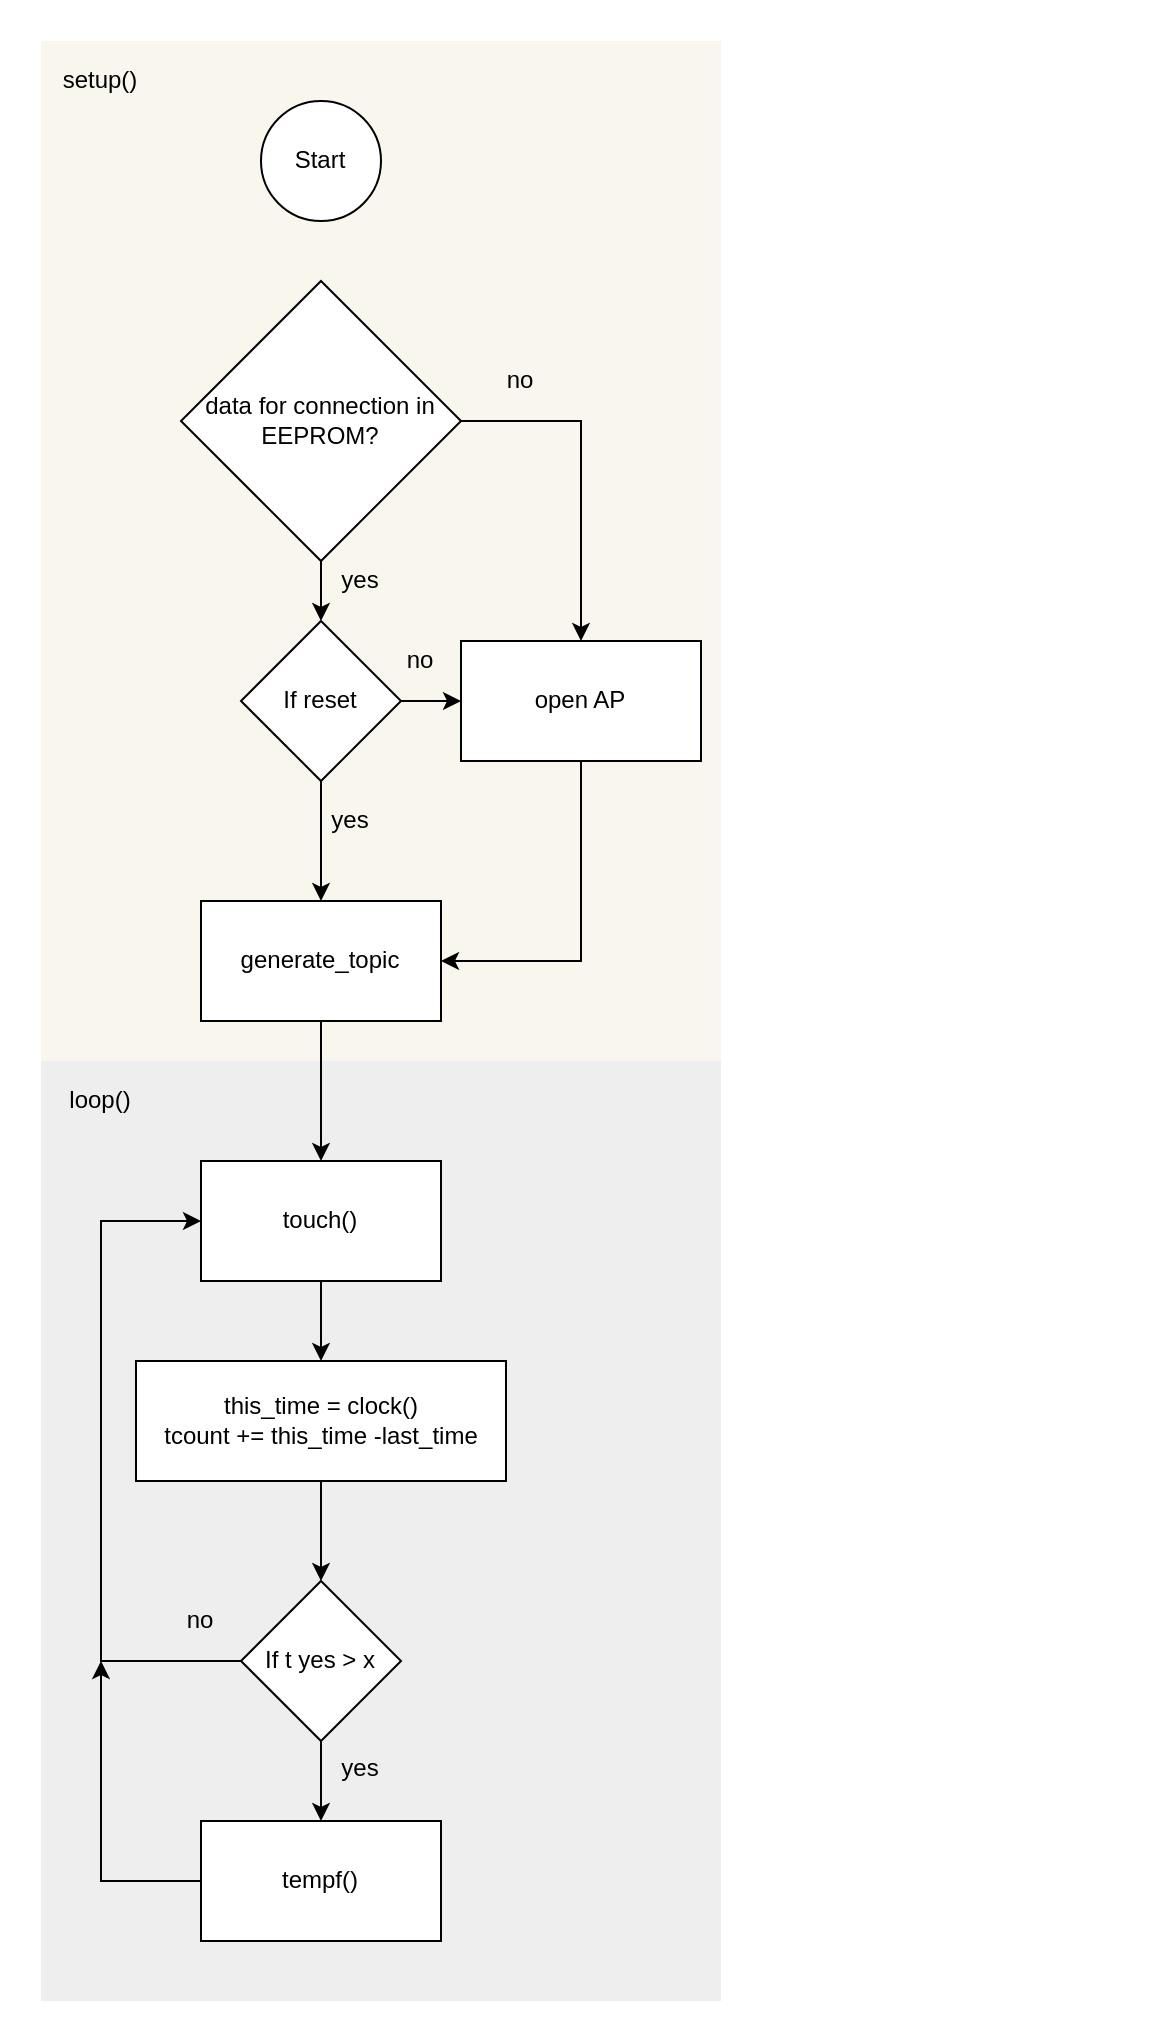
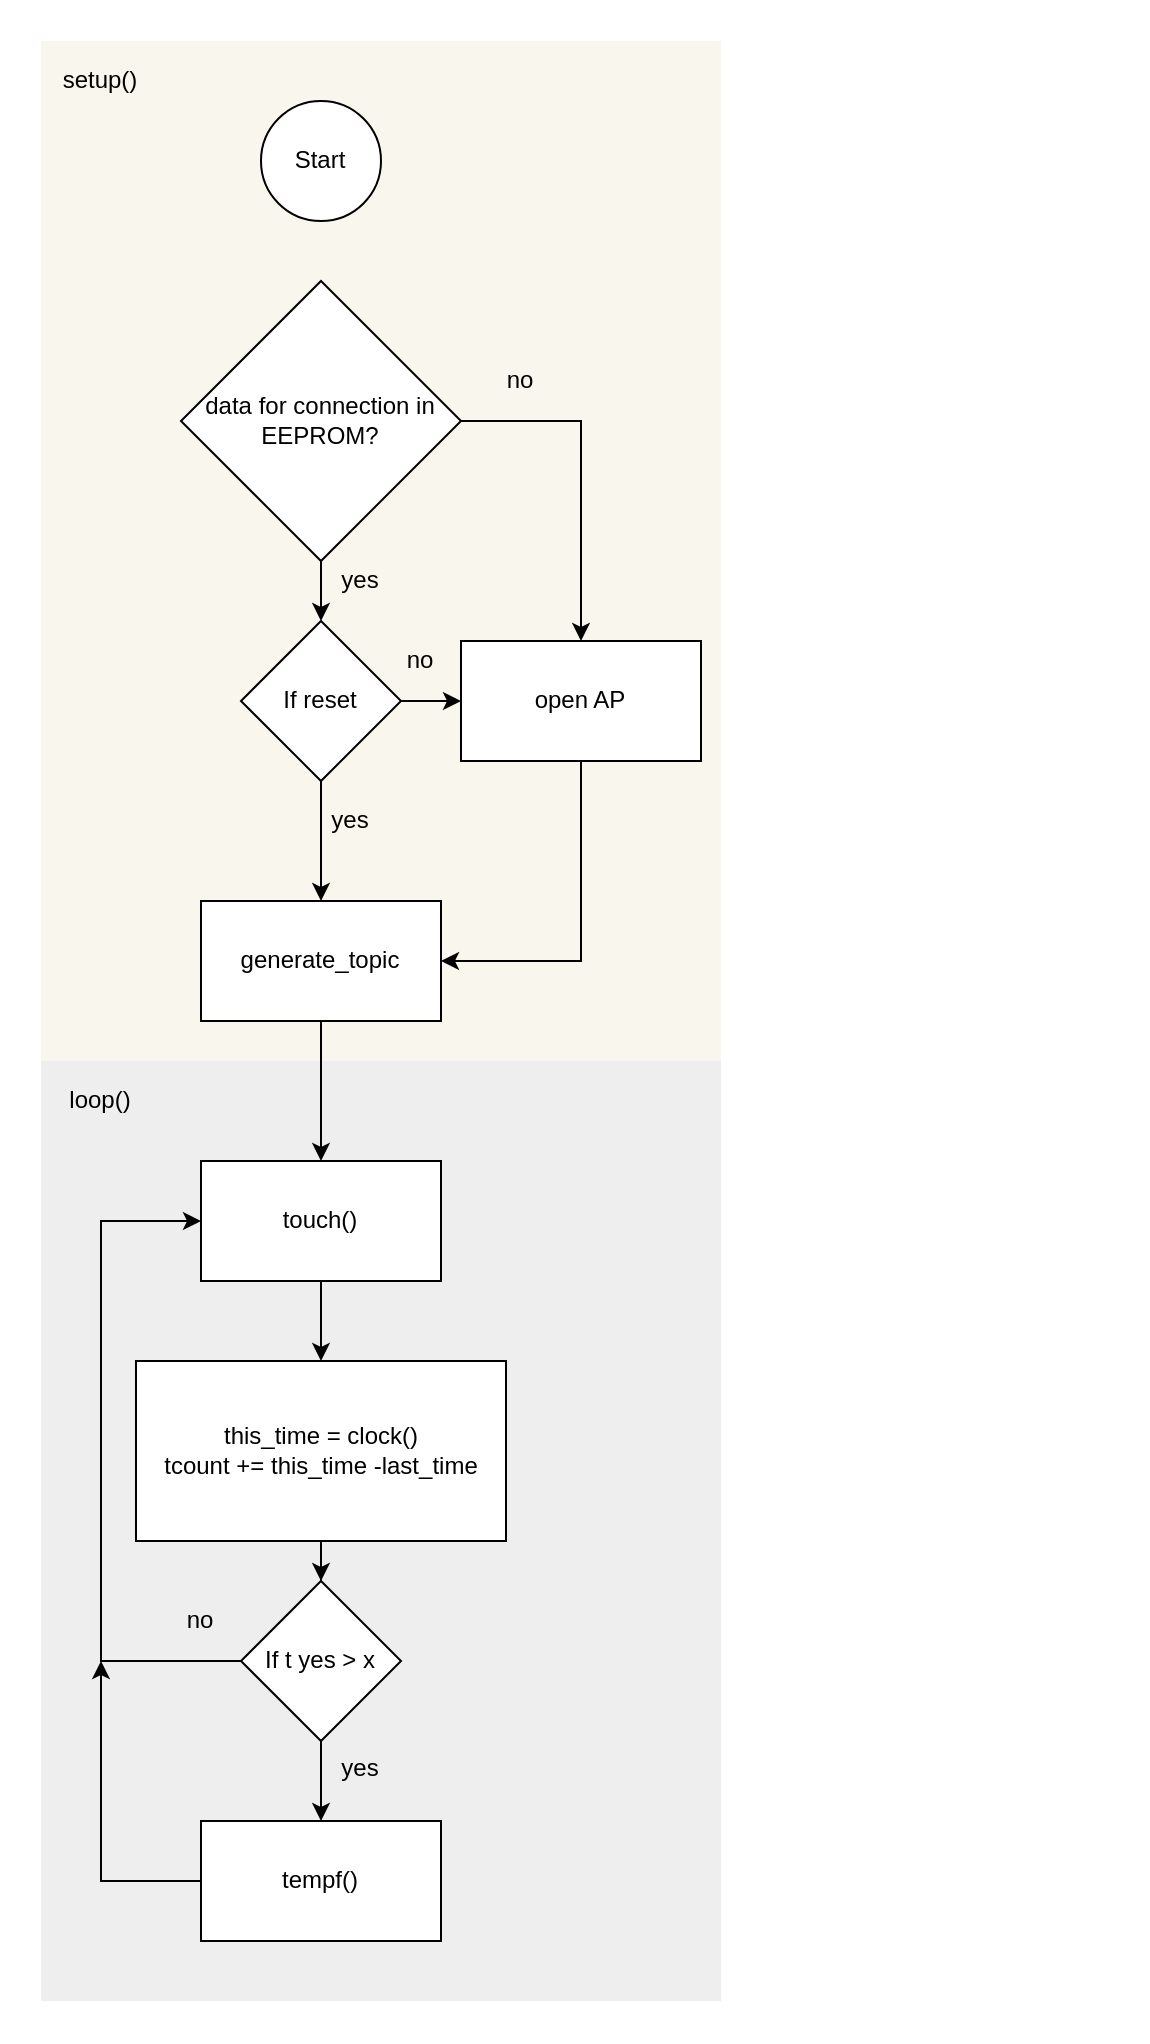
(321, 1421) -> (321, 1451)
